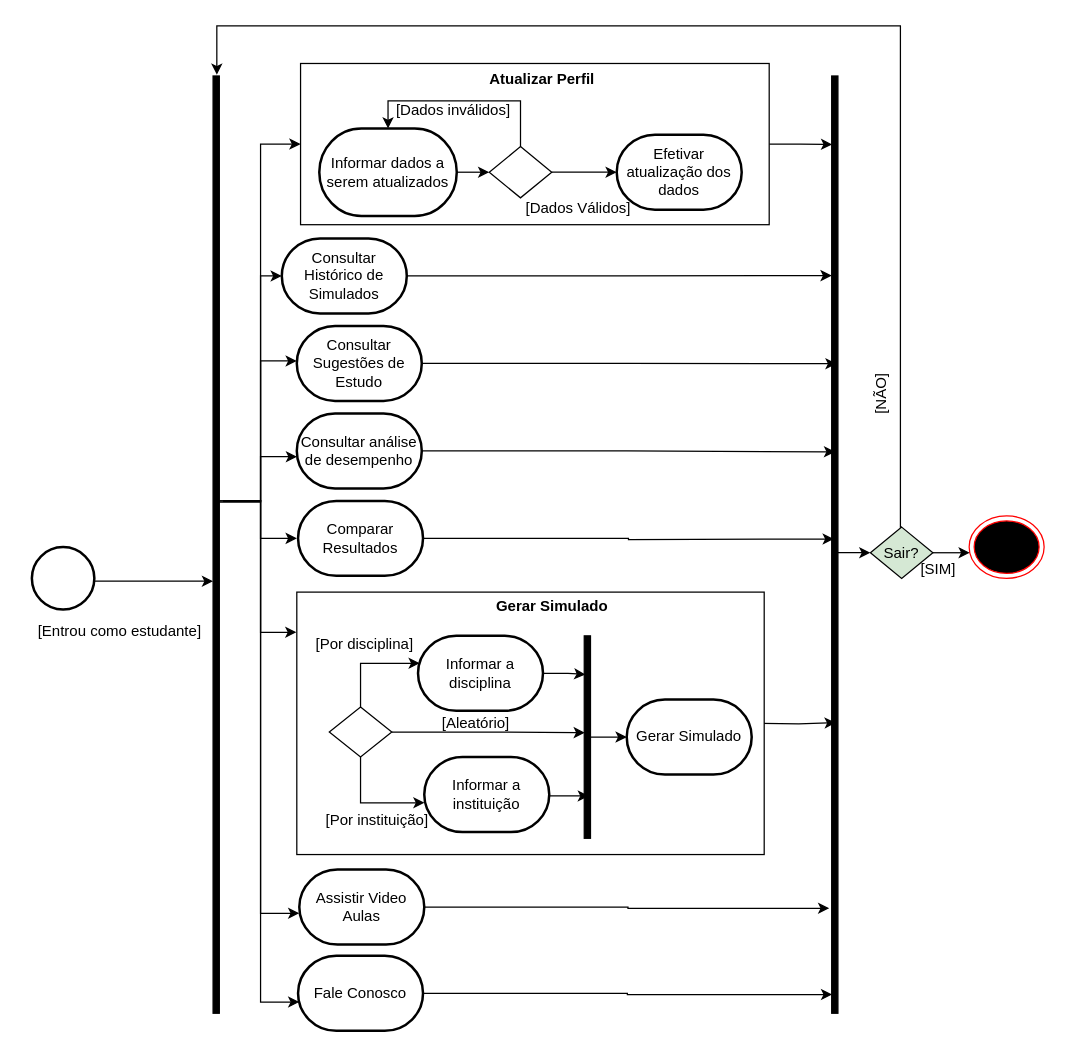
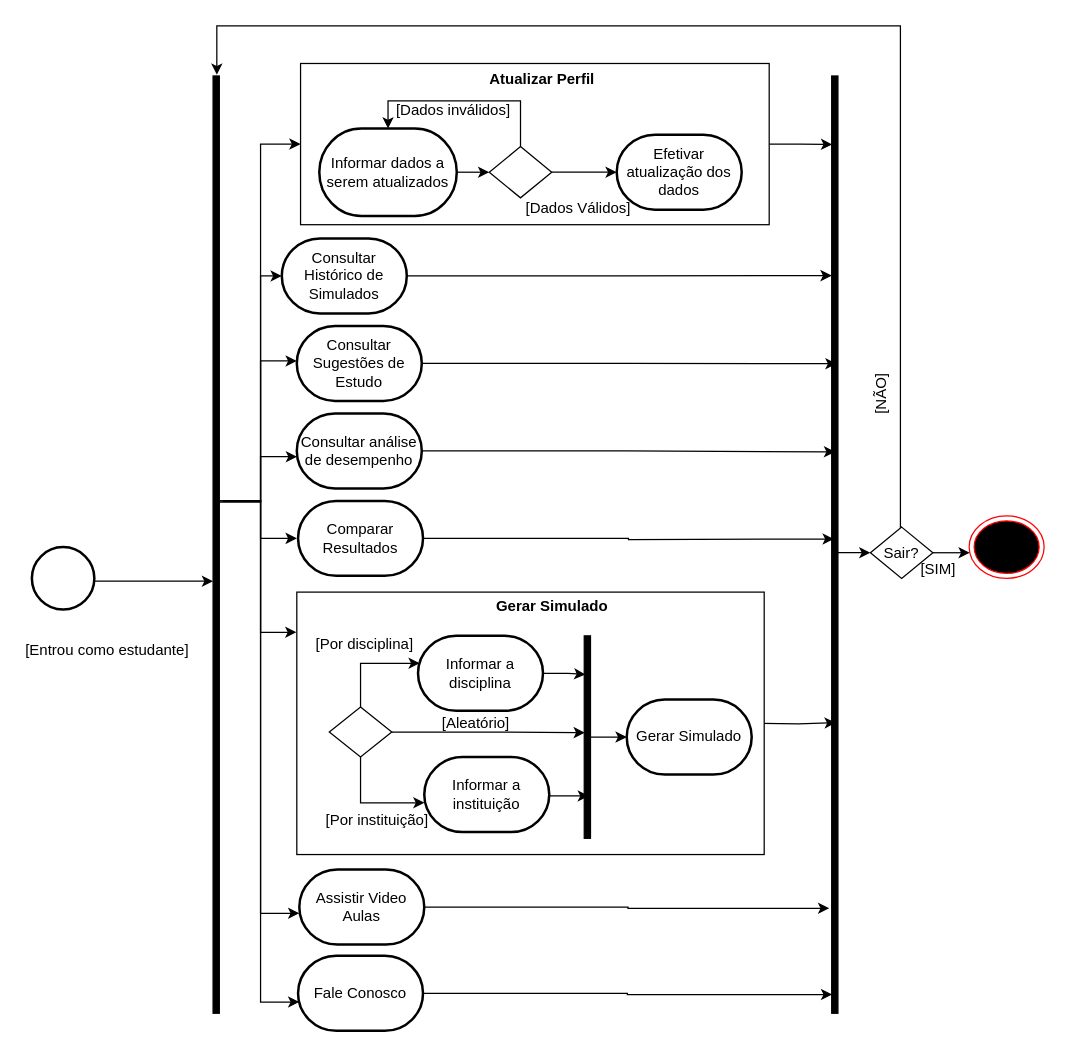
(902, 553) -> (902, 553)
(119, 632) -> (107, 651)
